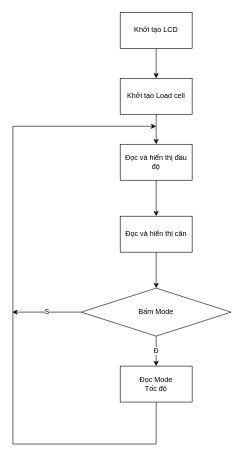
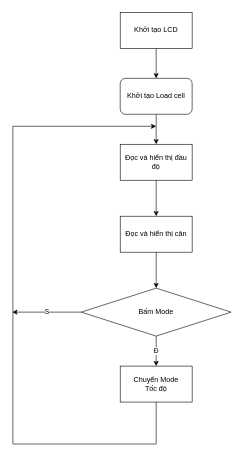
(156, 96) -> (156, 96)
(156, 384) -> (156, 384)
